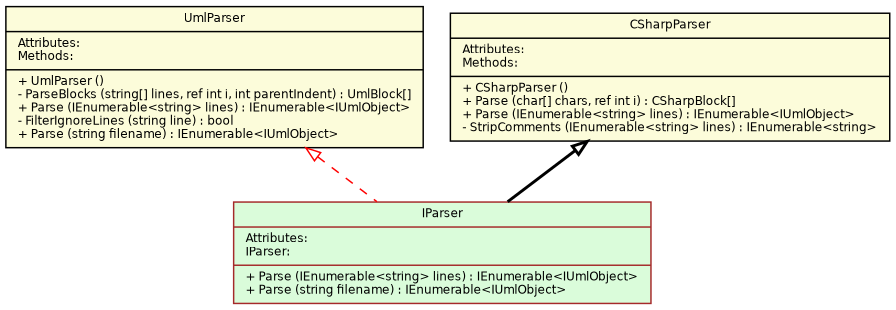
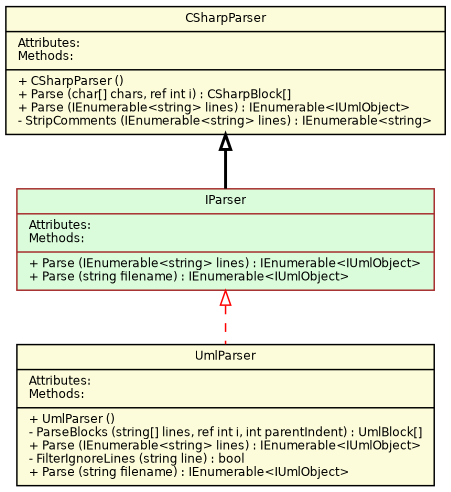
(347, 179) -> (226, 325)
(268, 252) -> (57, 239)
